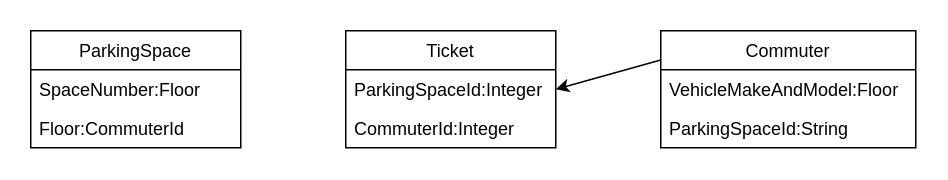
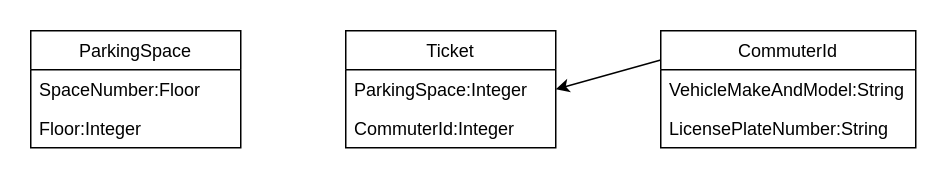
(788, 51) -> (788, 51)
(460, 90) -> (450, 90)
(783, 90) -> (788, 90)
(115, 129) -> (100, 129)
(768, 129) -> (786, 129)
